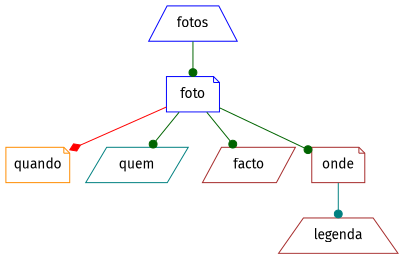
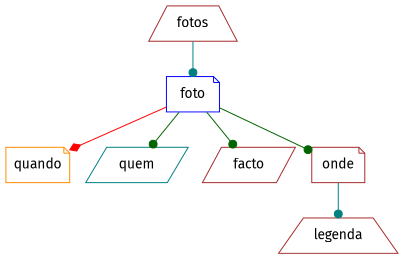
(193, 24) -> (193, 24)
(193, 55) -> (193, 55)
